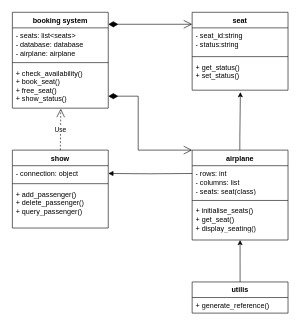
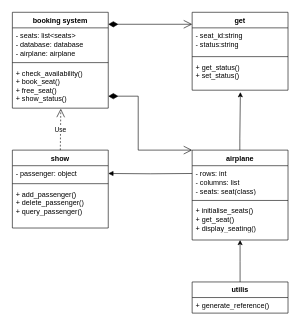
(240, 21) -> (240, 21)
(52, 174) -> (51, 174)
